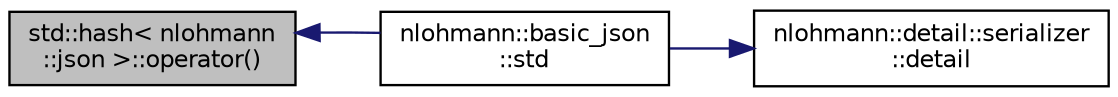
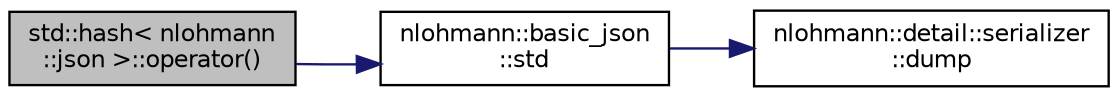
(350, 33) -> (326, 64)
(931, 48) -> (931, 48)
